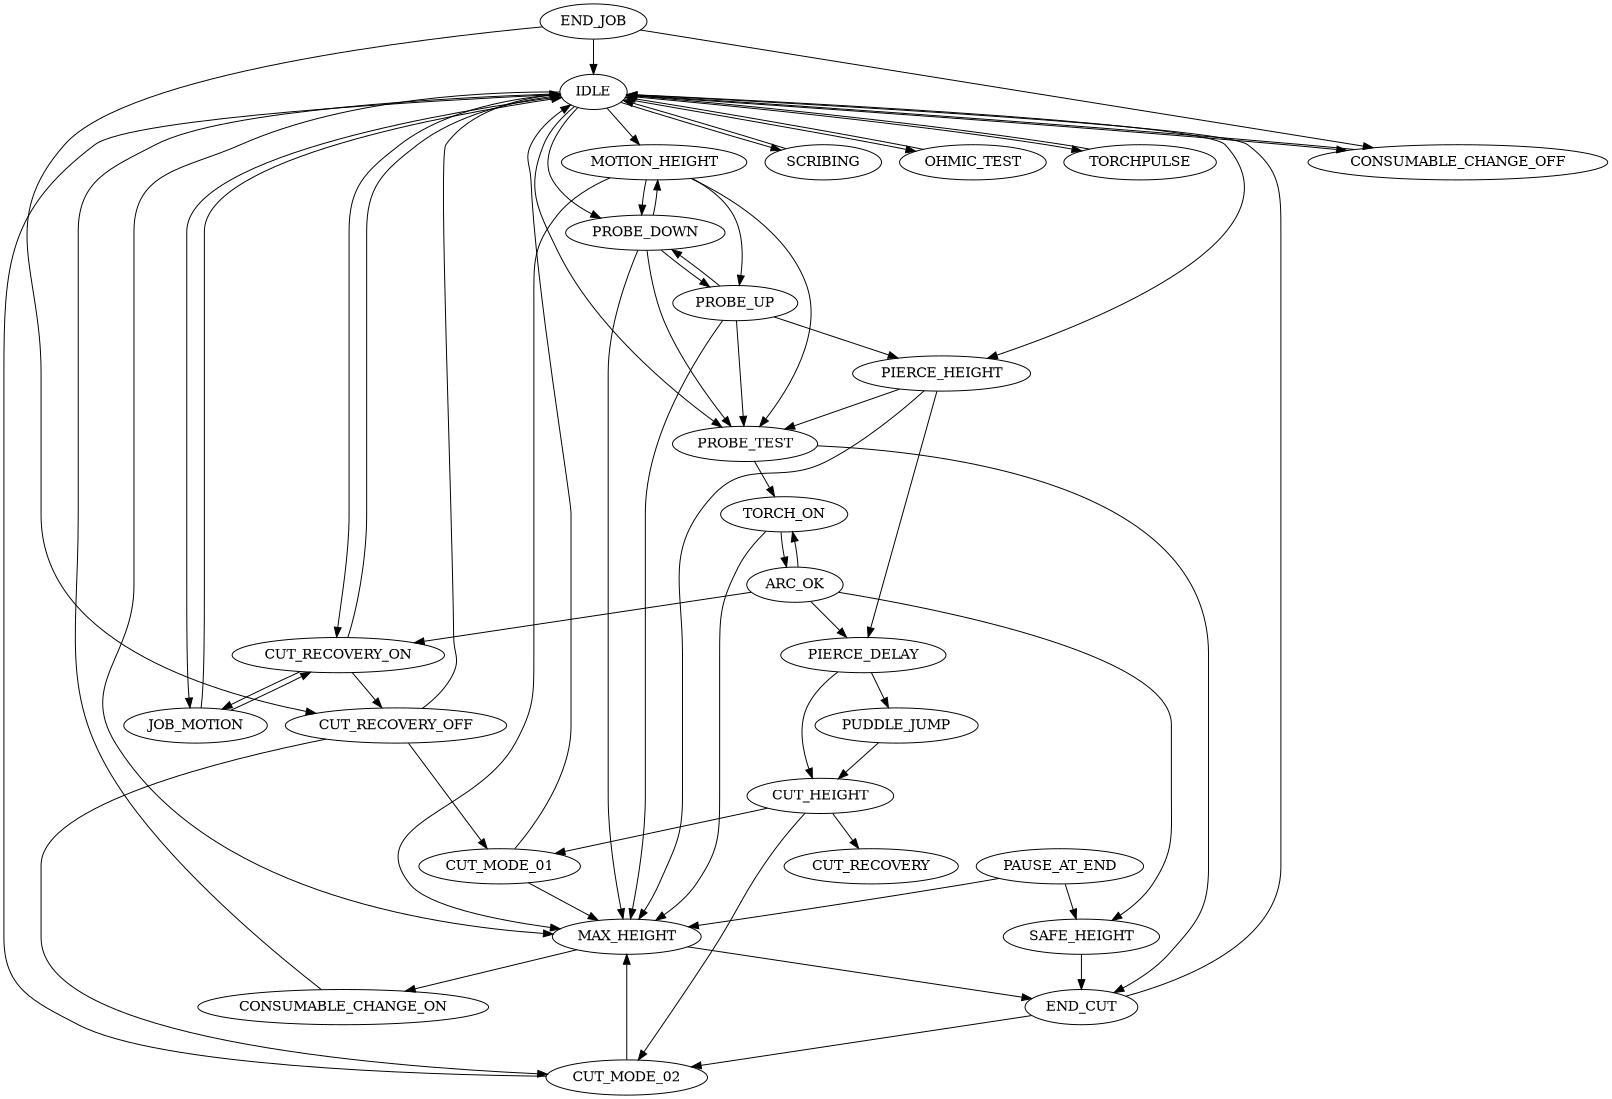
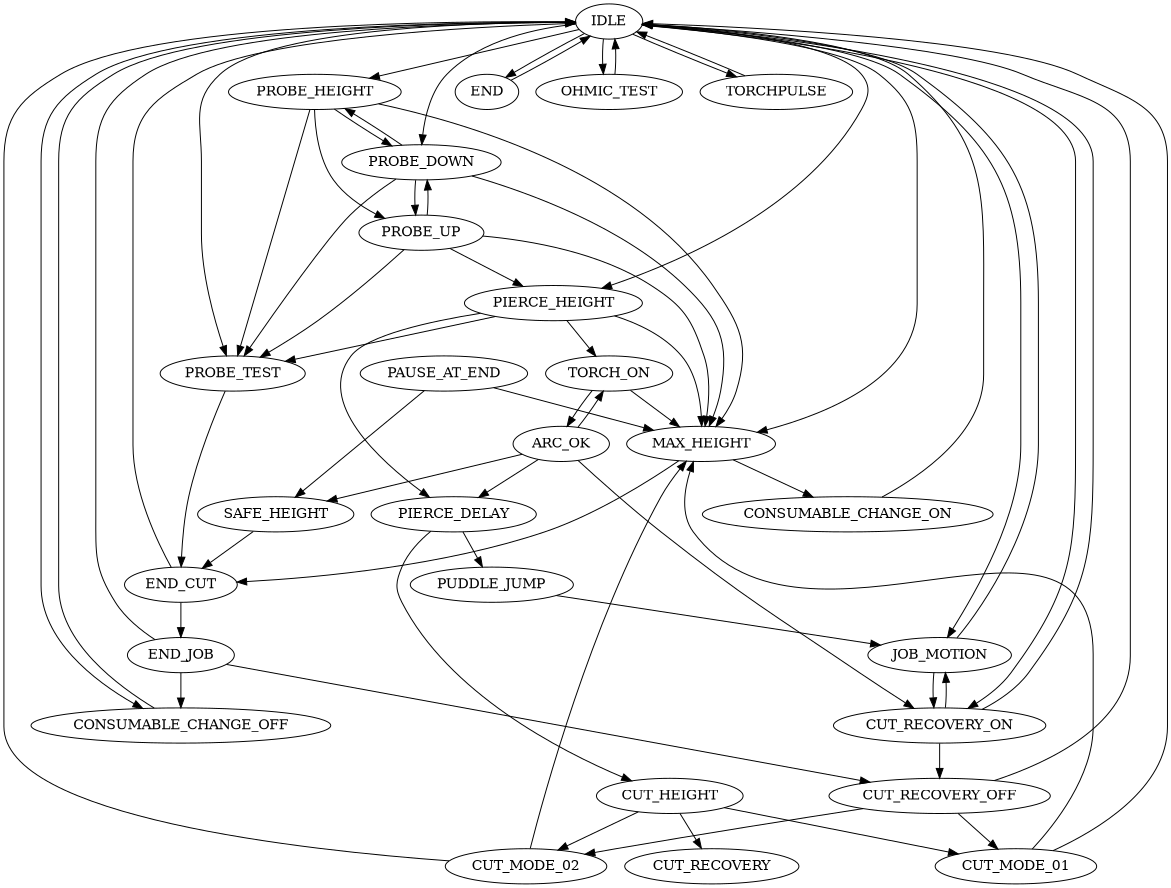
(654, 162) -> (315, 92)
(823, 162) -> (487, 92)
(765, 480) -> (578, 335)
(862, 757) -> (713, 620)
(866, 1040) -> (181, 615)
